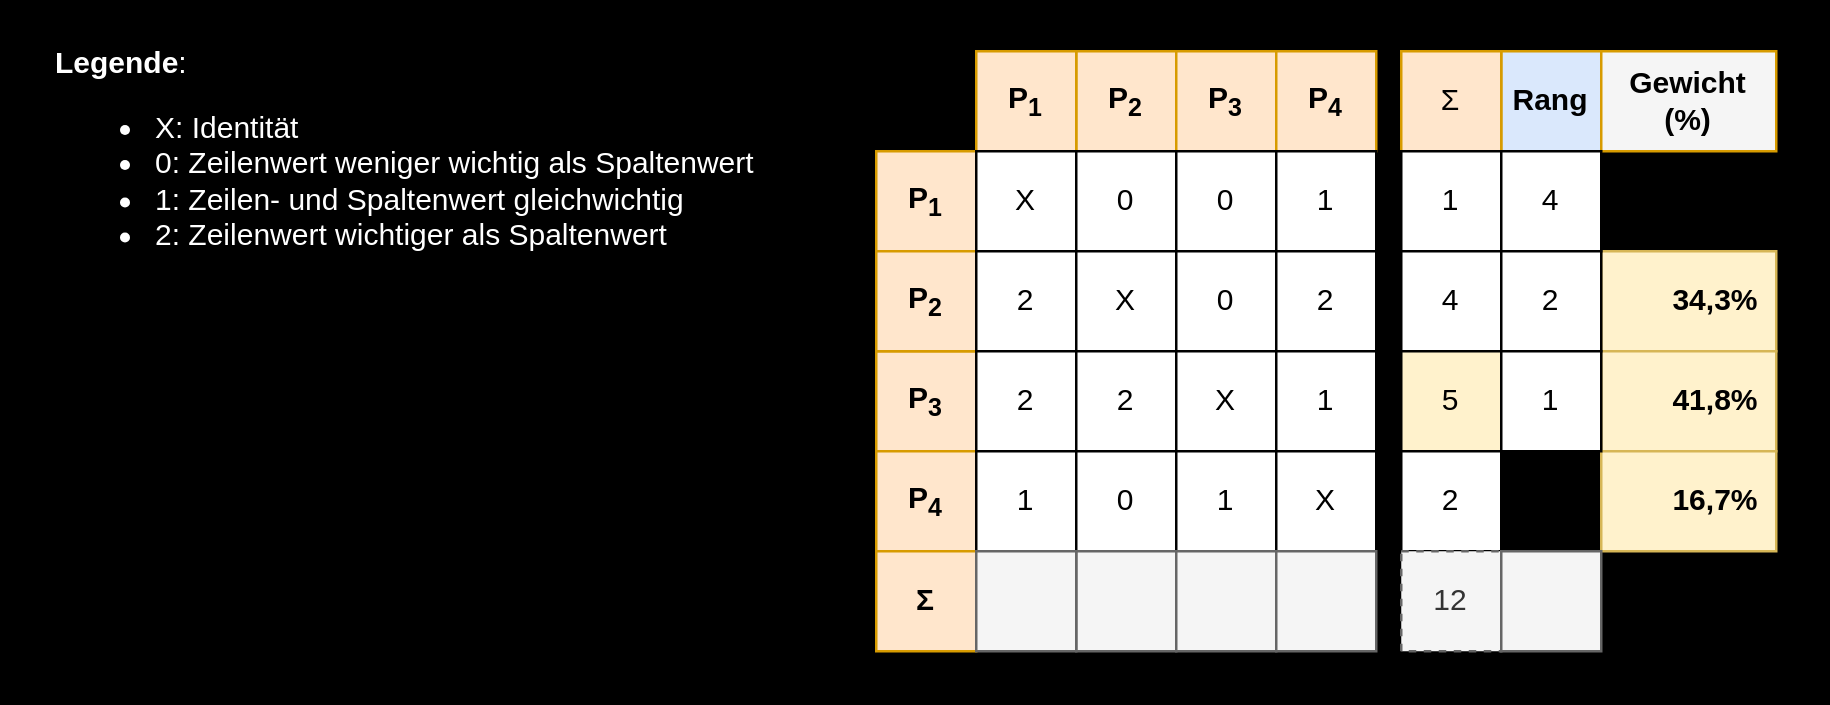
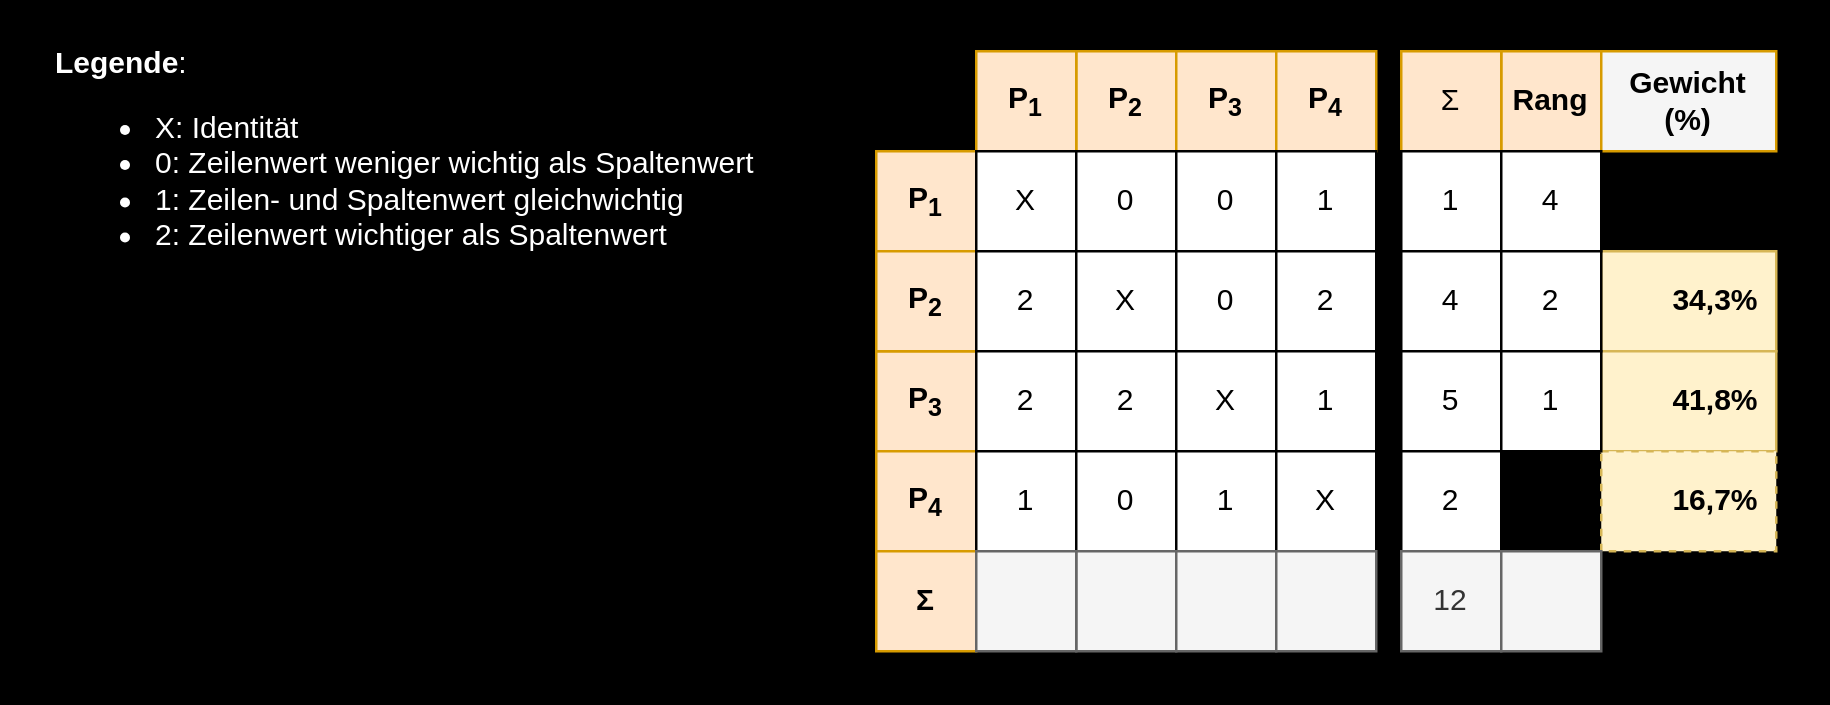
(1551, 101) -> (1551, 101)
(1451, 401) -> (1451, 401)
(1689, 501) -> (1689, 501)
(1451, 601) -> (1451, 601)
